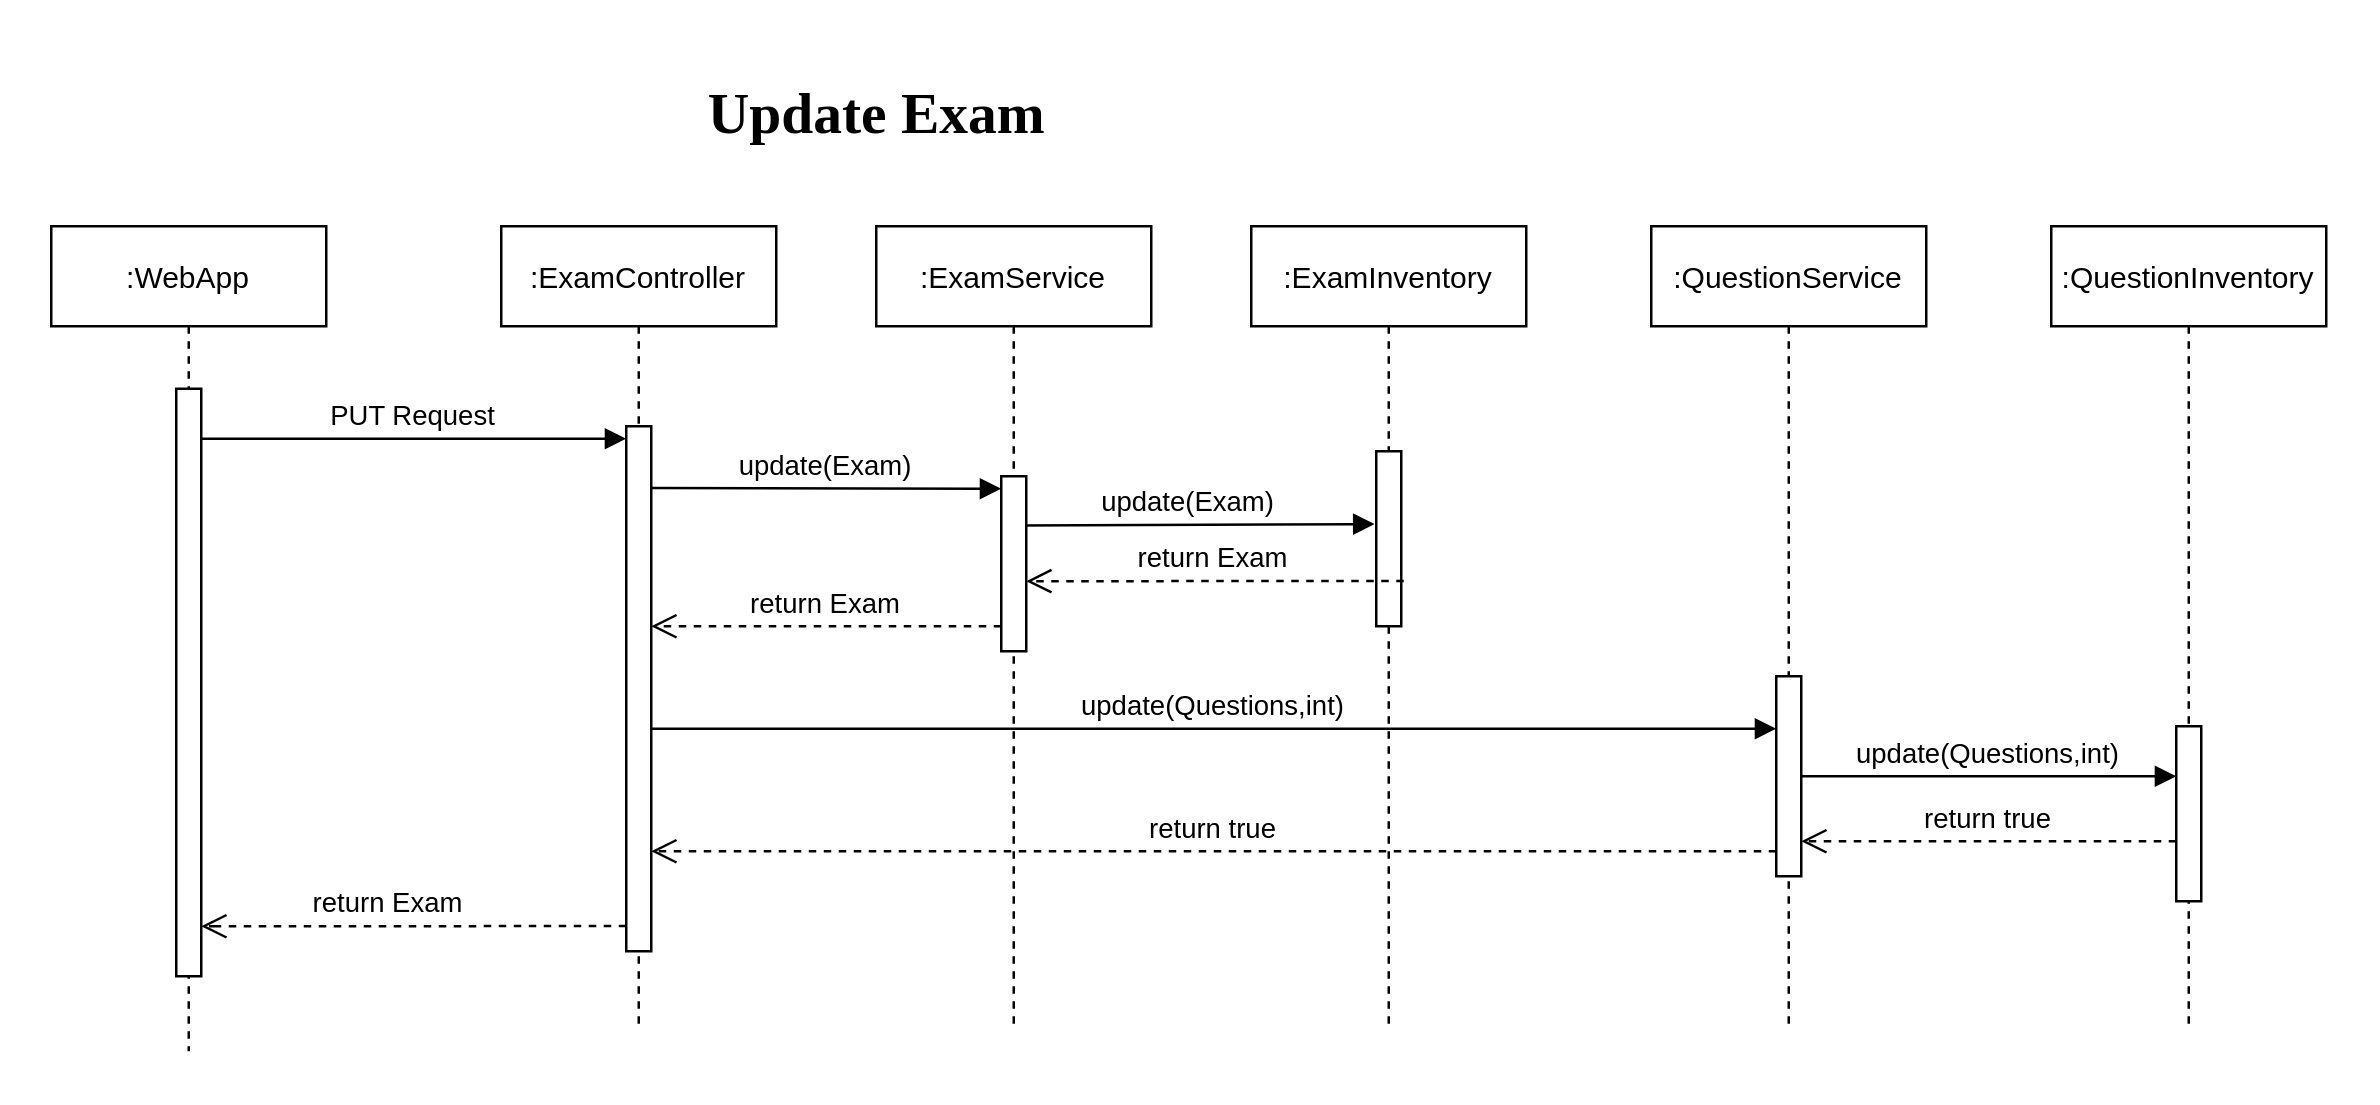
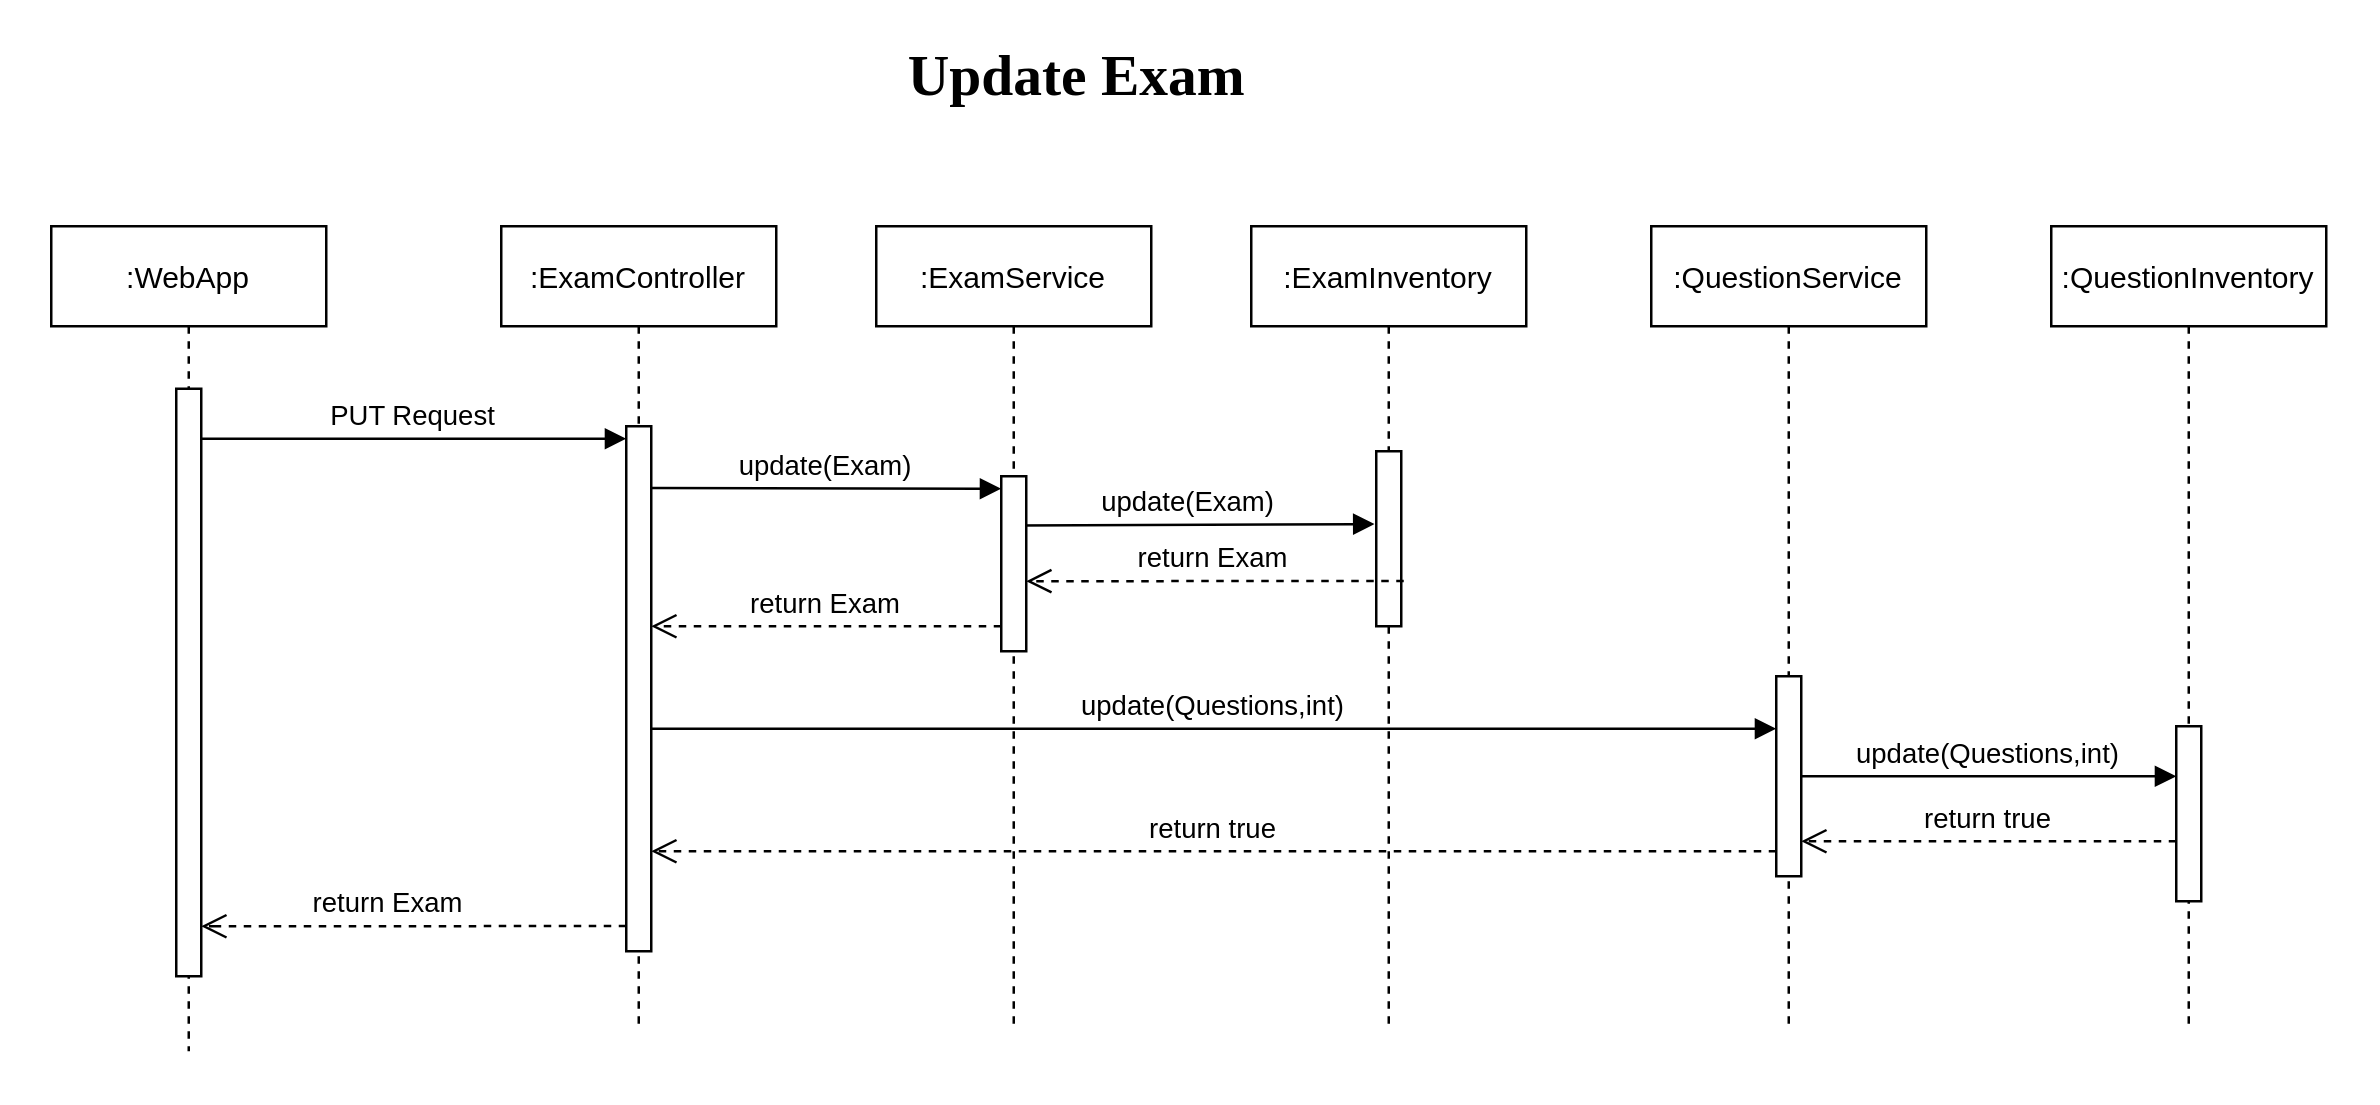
(876, 114) -> (1076, 76)
